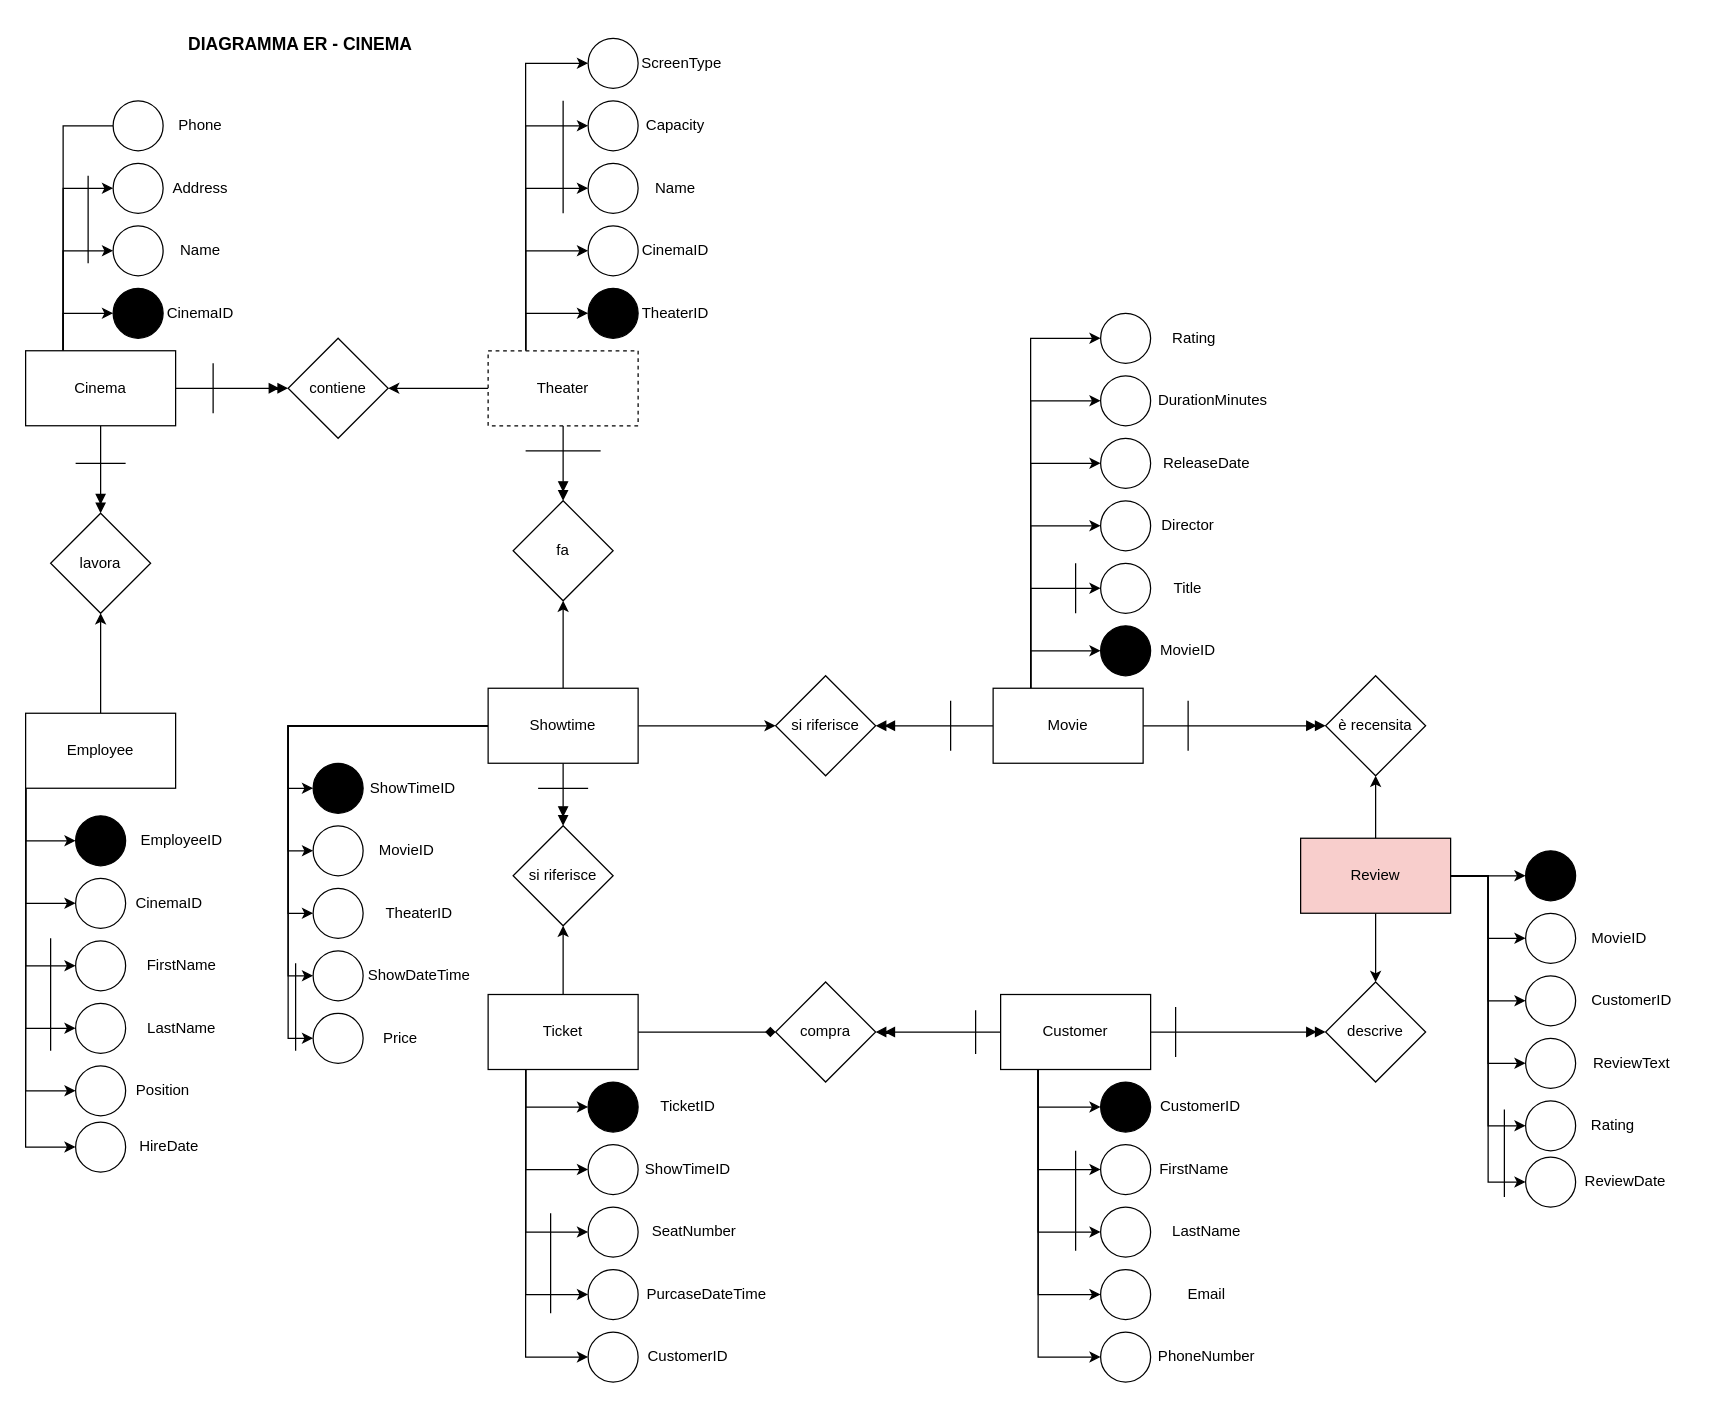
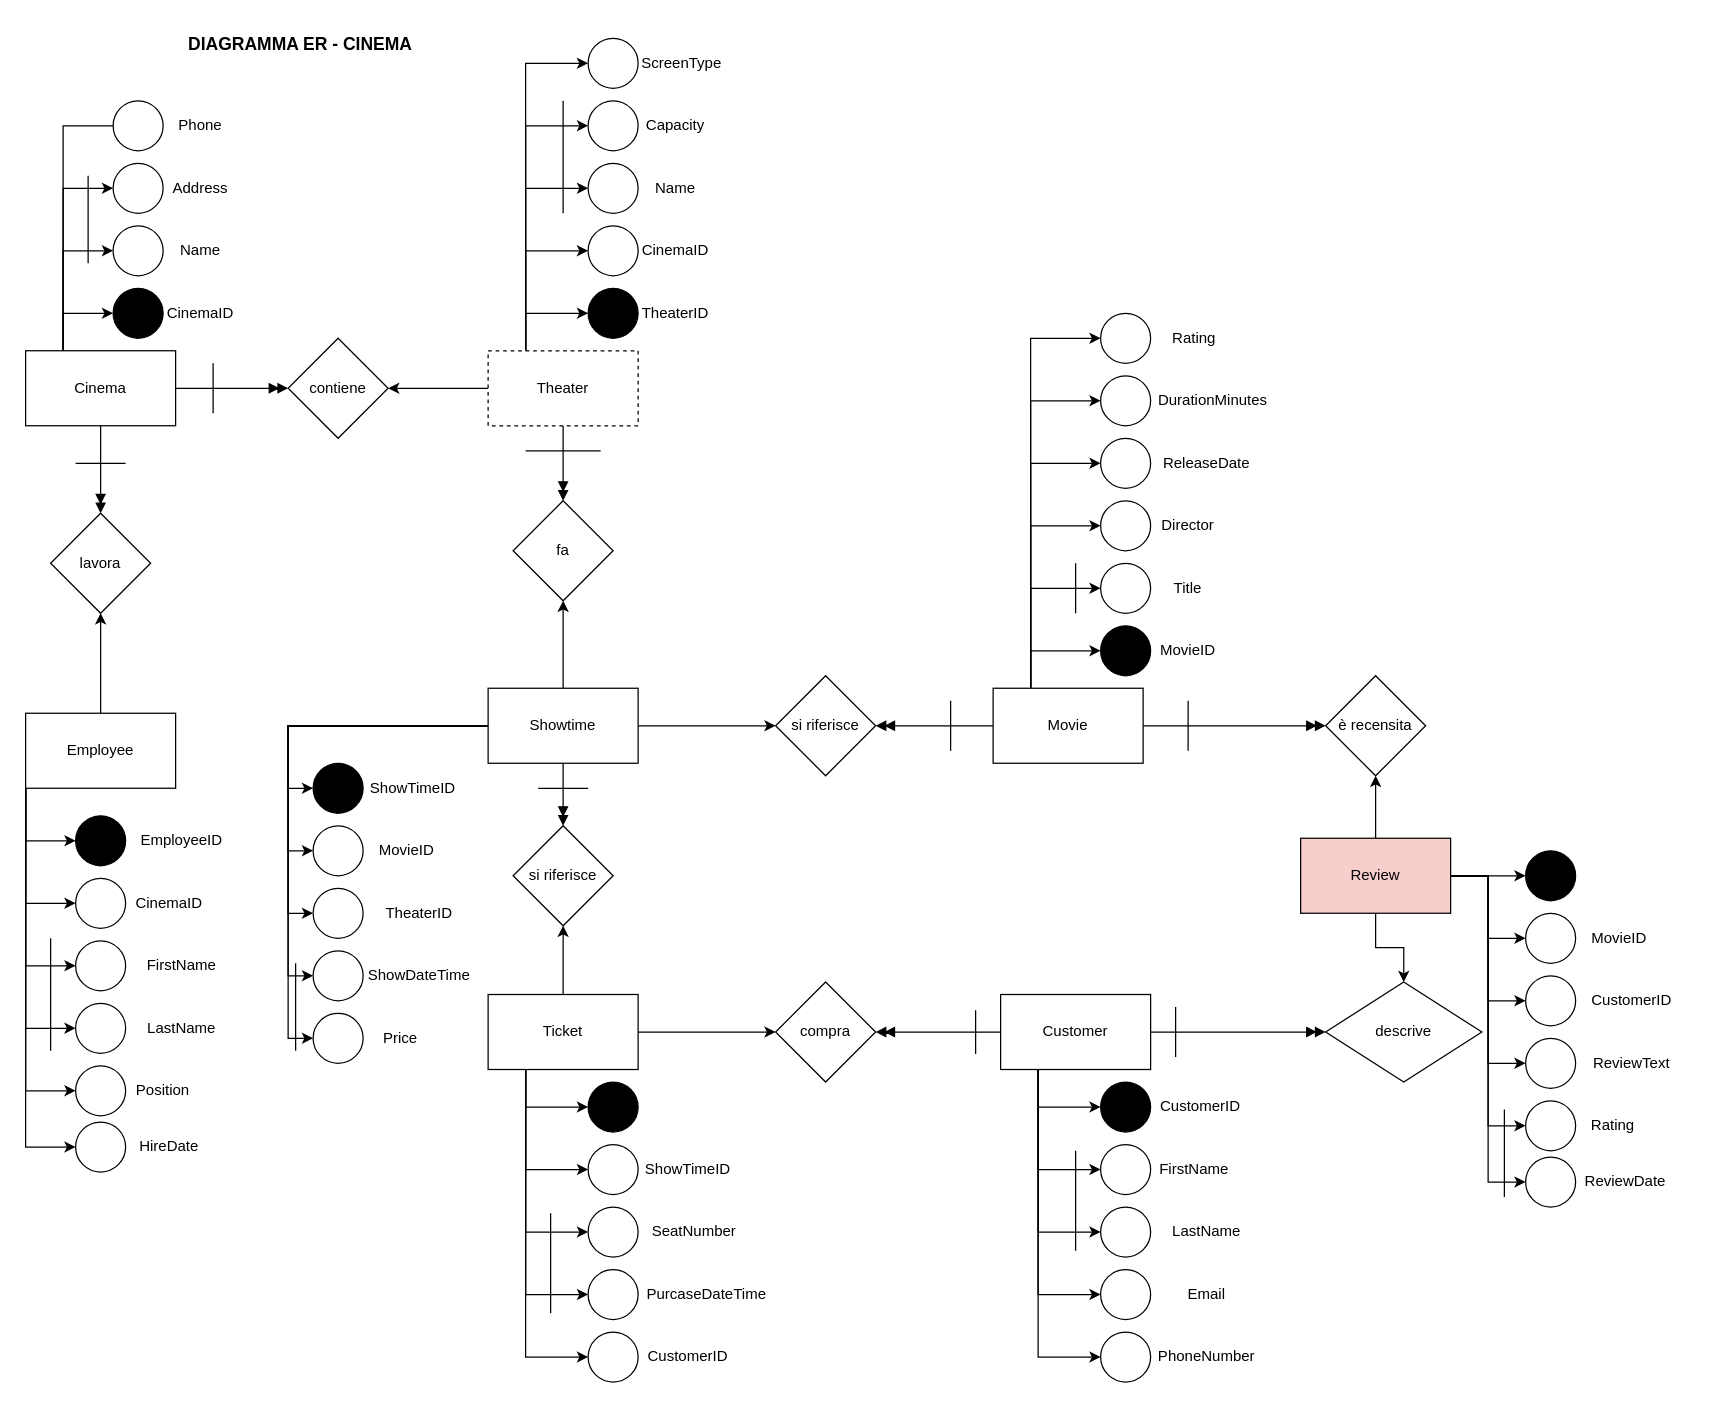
(765, 1032) -> (766, 1032)
(1376, 1032) -> (1404, 1032)
(688, 1107) -> none
